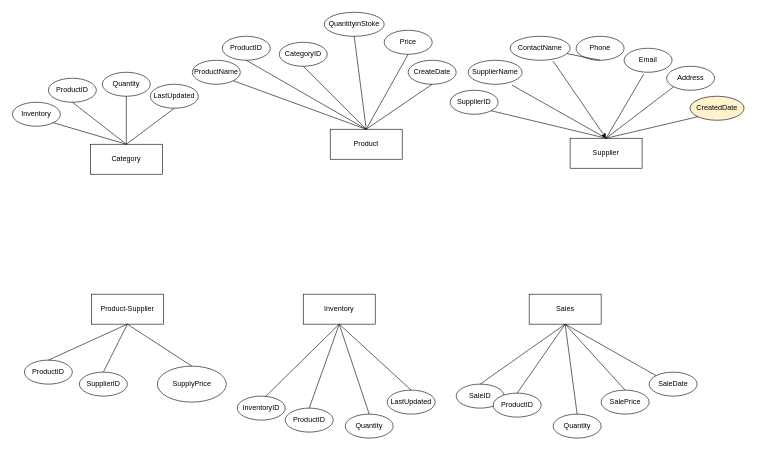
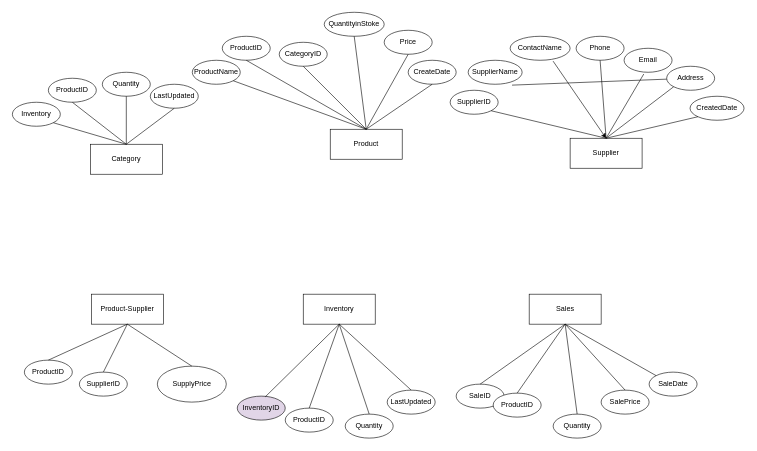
(584, 57) -> (603, 97)
(717, 108) -> (717, 108)
(557, 110) -> (590, 82)
(261, 408) -> (261, 408)
